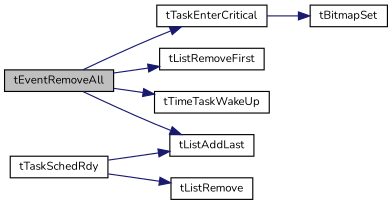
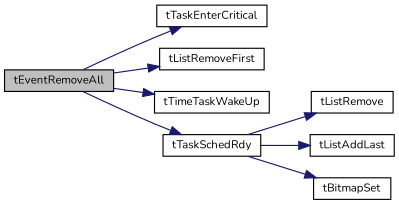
(283, 16) -> (276, 165)
(126, 112) -> (126, 112)
